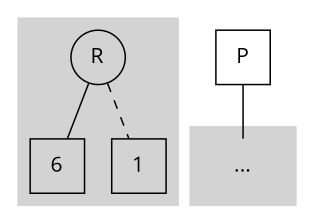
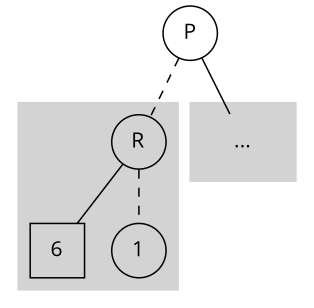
(243, 57) -> (190, 33)
none -> (165, 88)
(139, 166) -> (139, 251)
